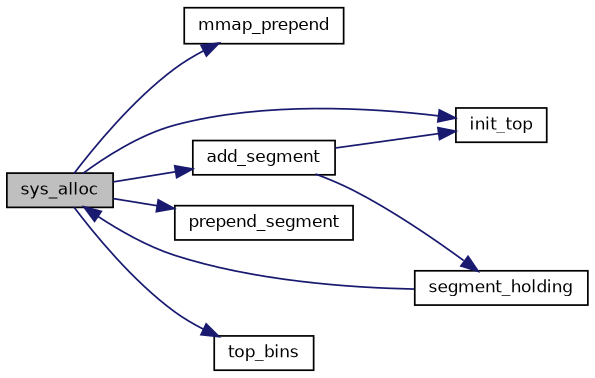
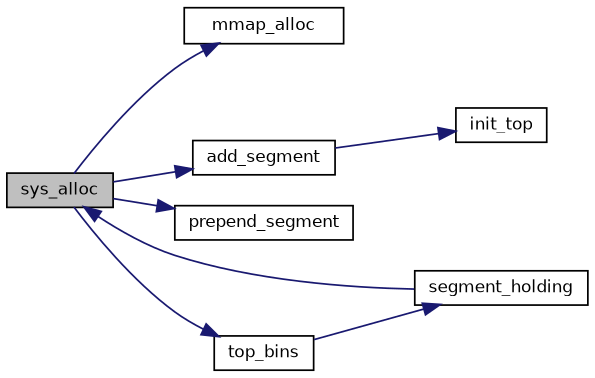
(264, 26) -> (264, 26)
(254, 112) -> none
(392, 212) -> (369, 324)
